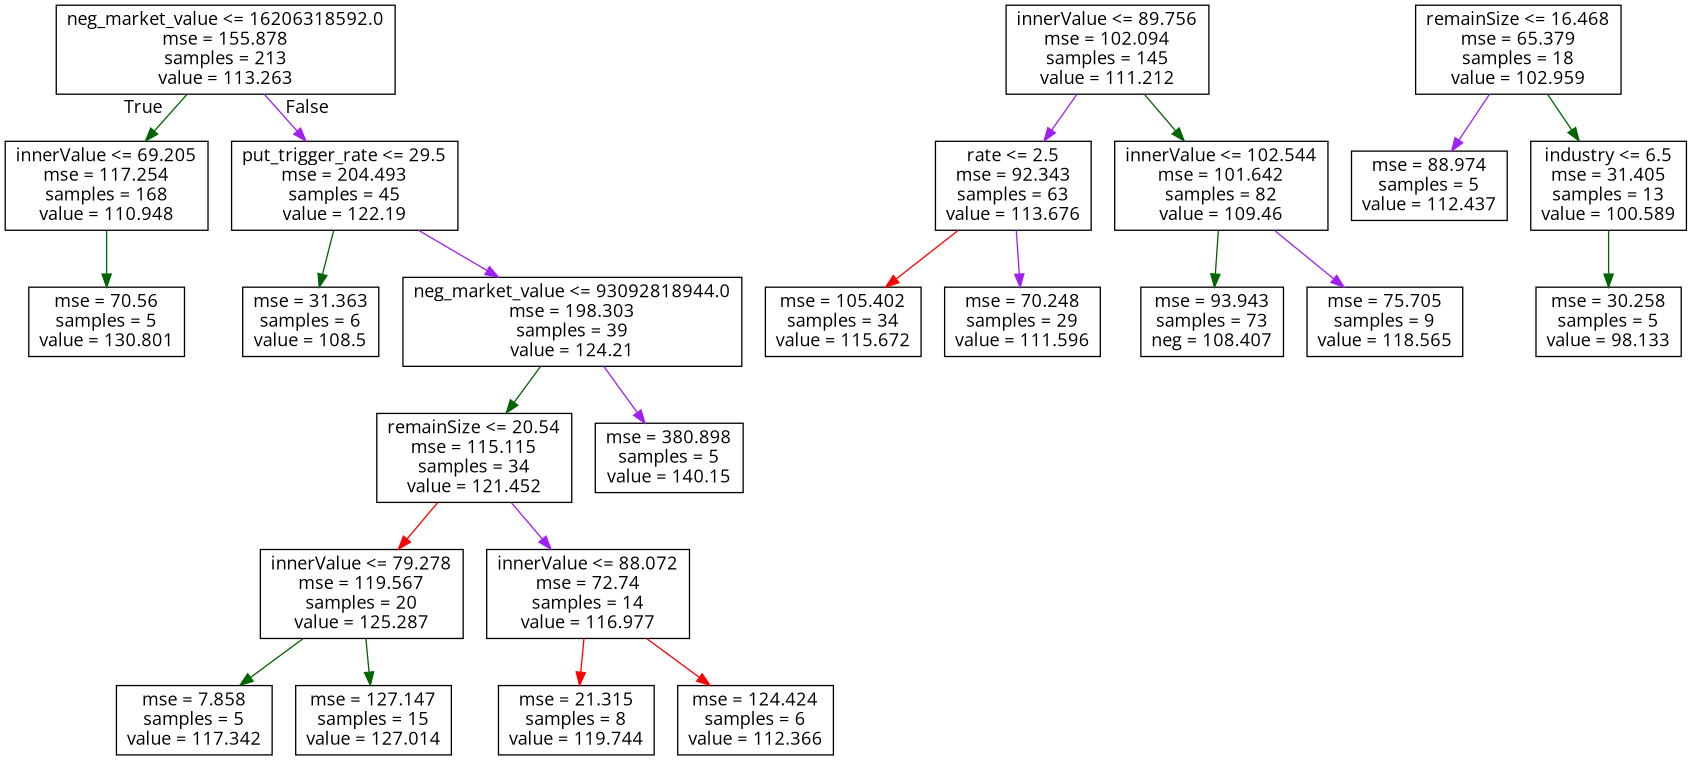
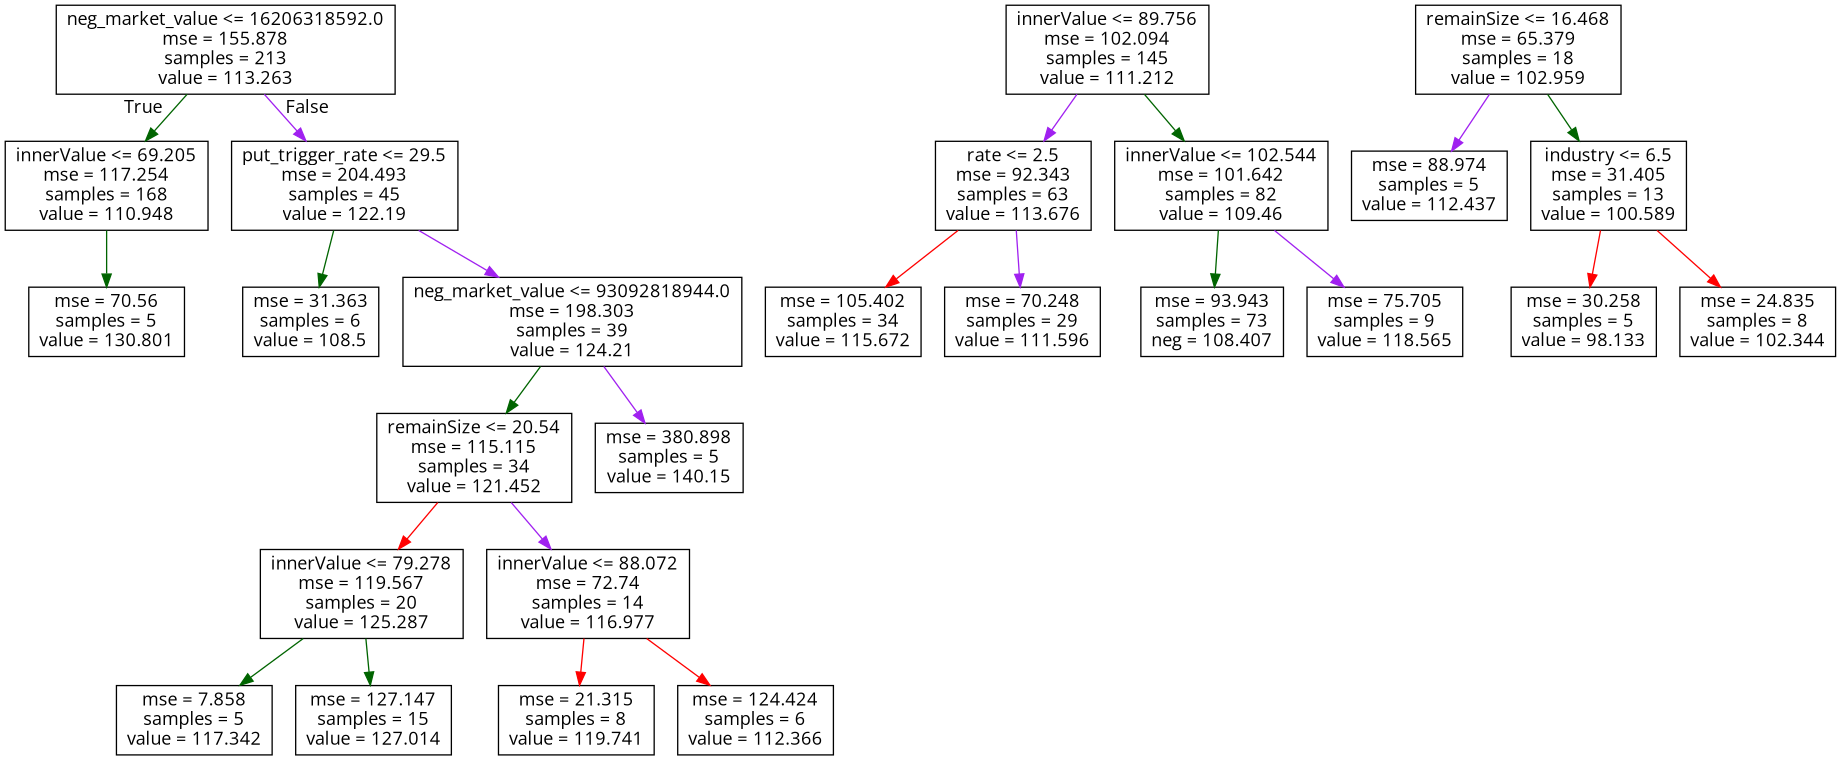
(1609, 252) -> (1596, 252)
none -> (1758, 322)
(576, 720) -> (576, 720)
